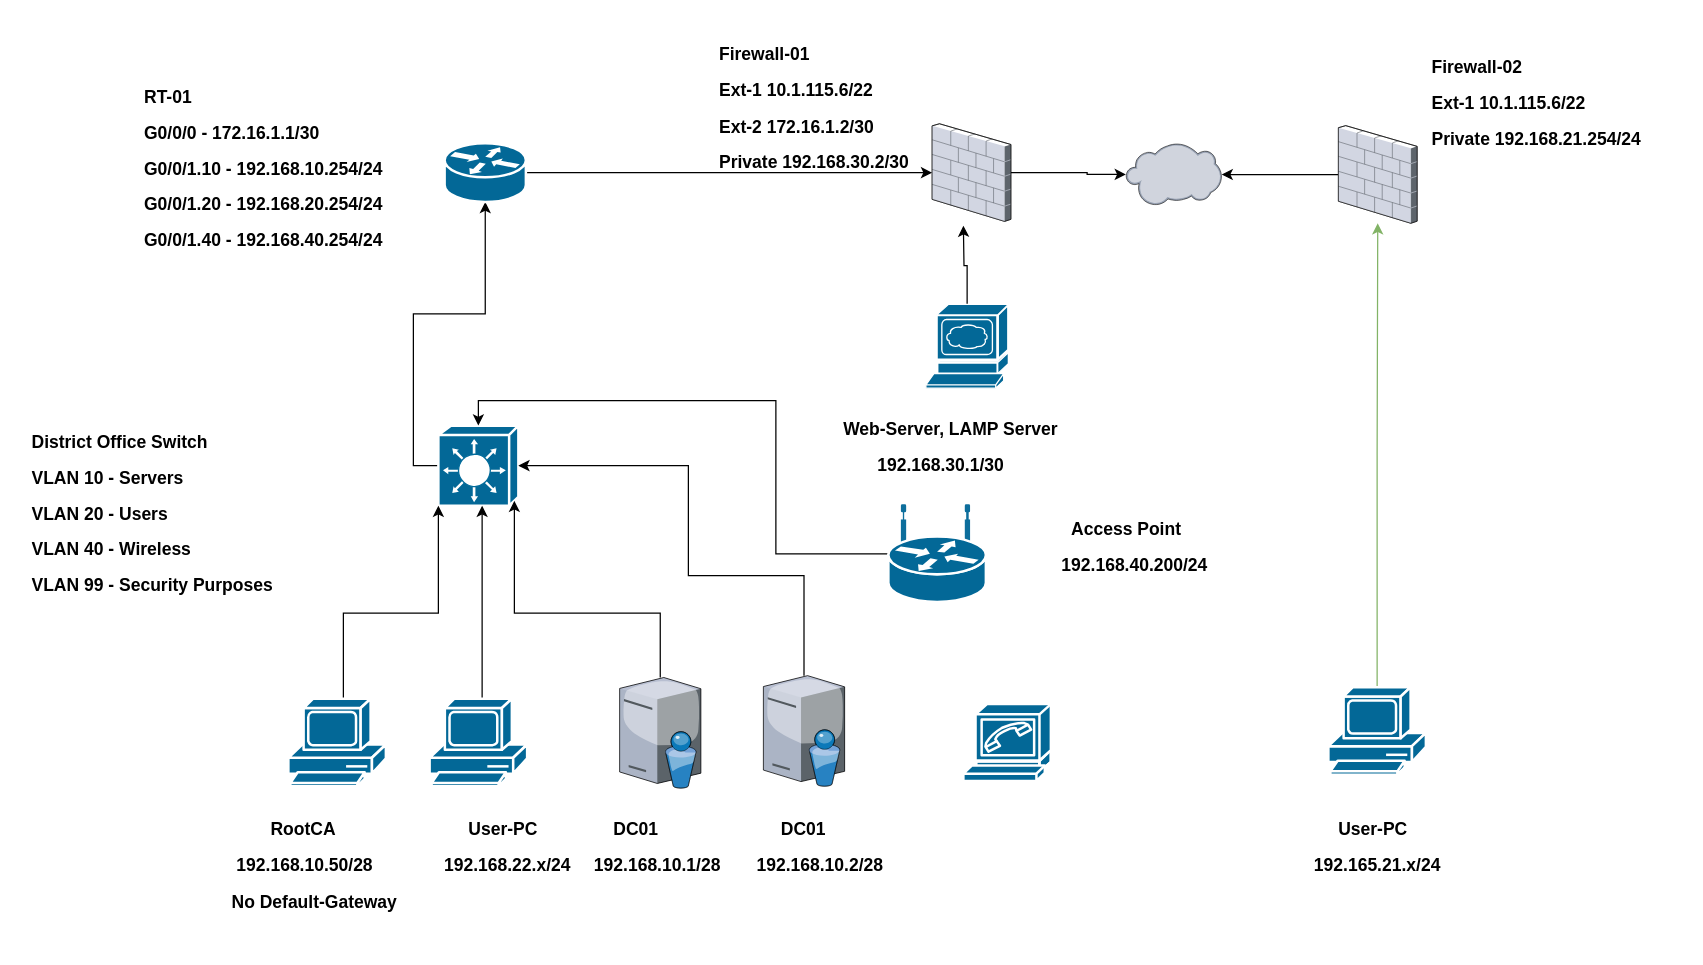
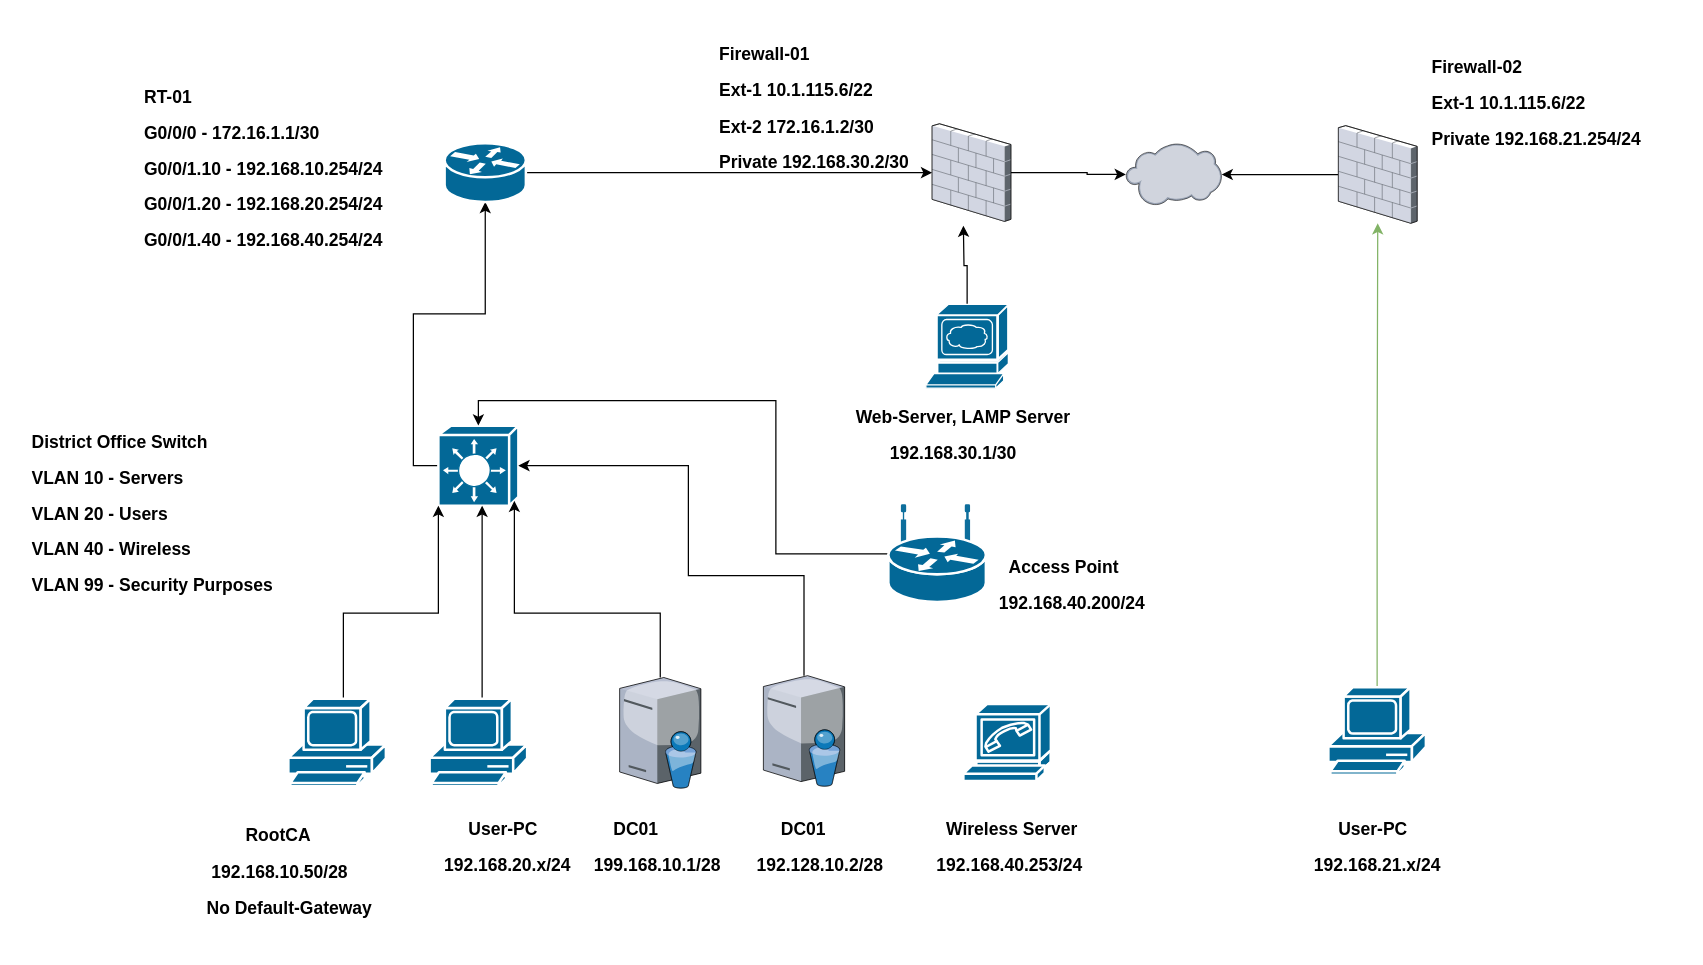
(948, 438) -> (961, 426)
(1138, 538) -> (1076, 576)
(533, 806) -> (533, 806)
(683, 806) -> (683, 806)
(836, 806) -> (836, 806)
(1379, 806) -> (1379, 806)
none -> (1019, 838)
(319, 869) -> (294, 876)
